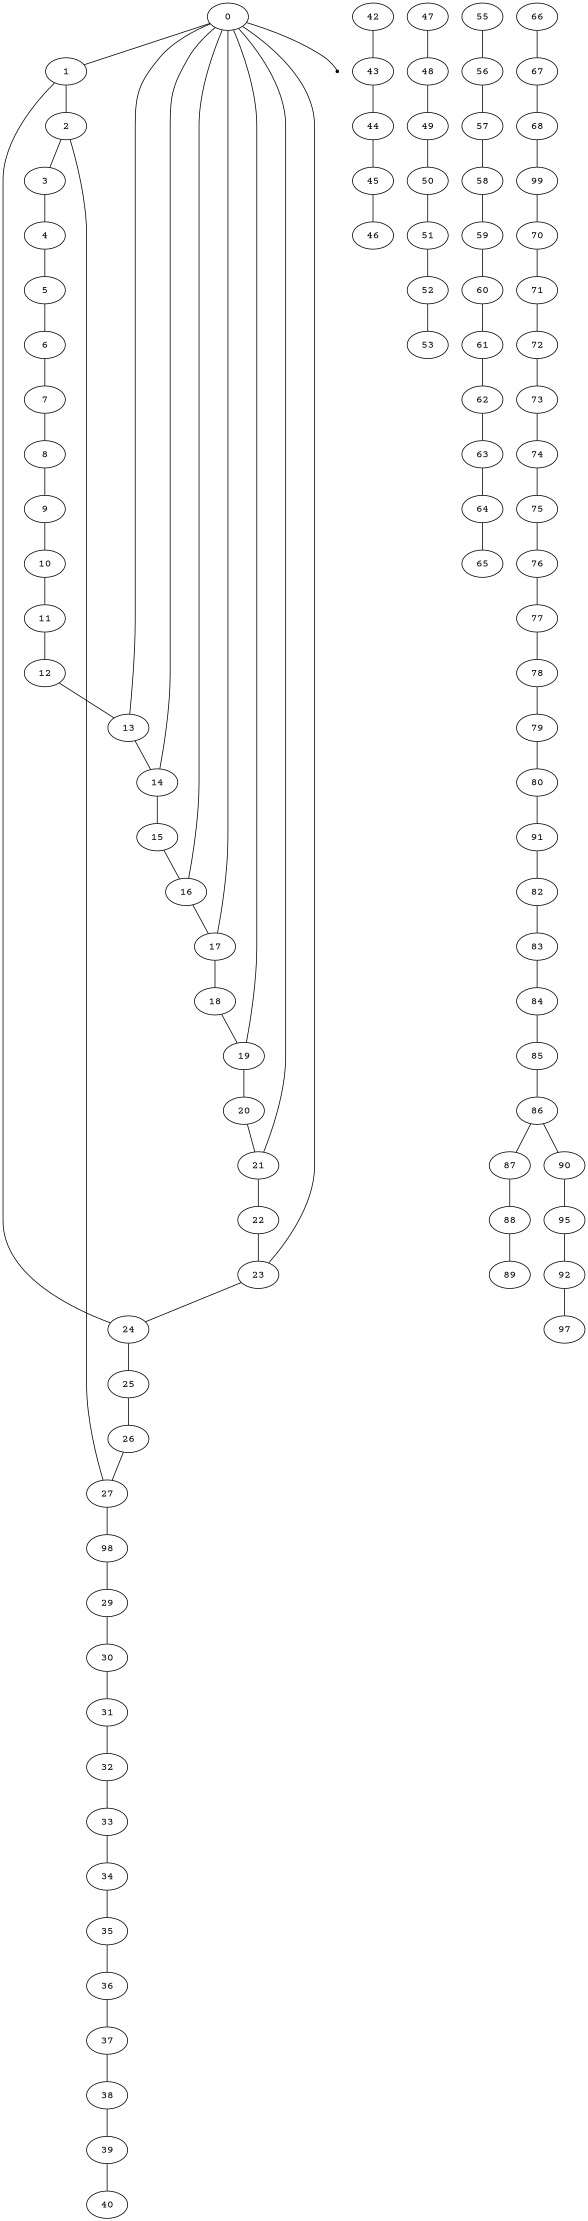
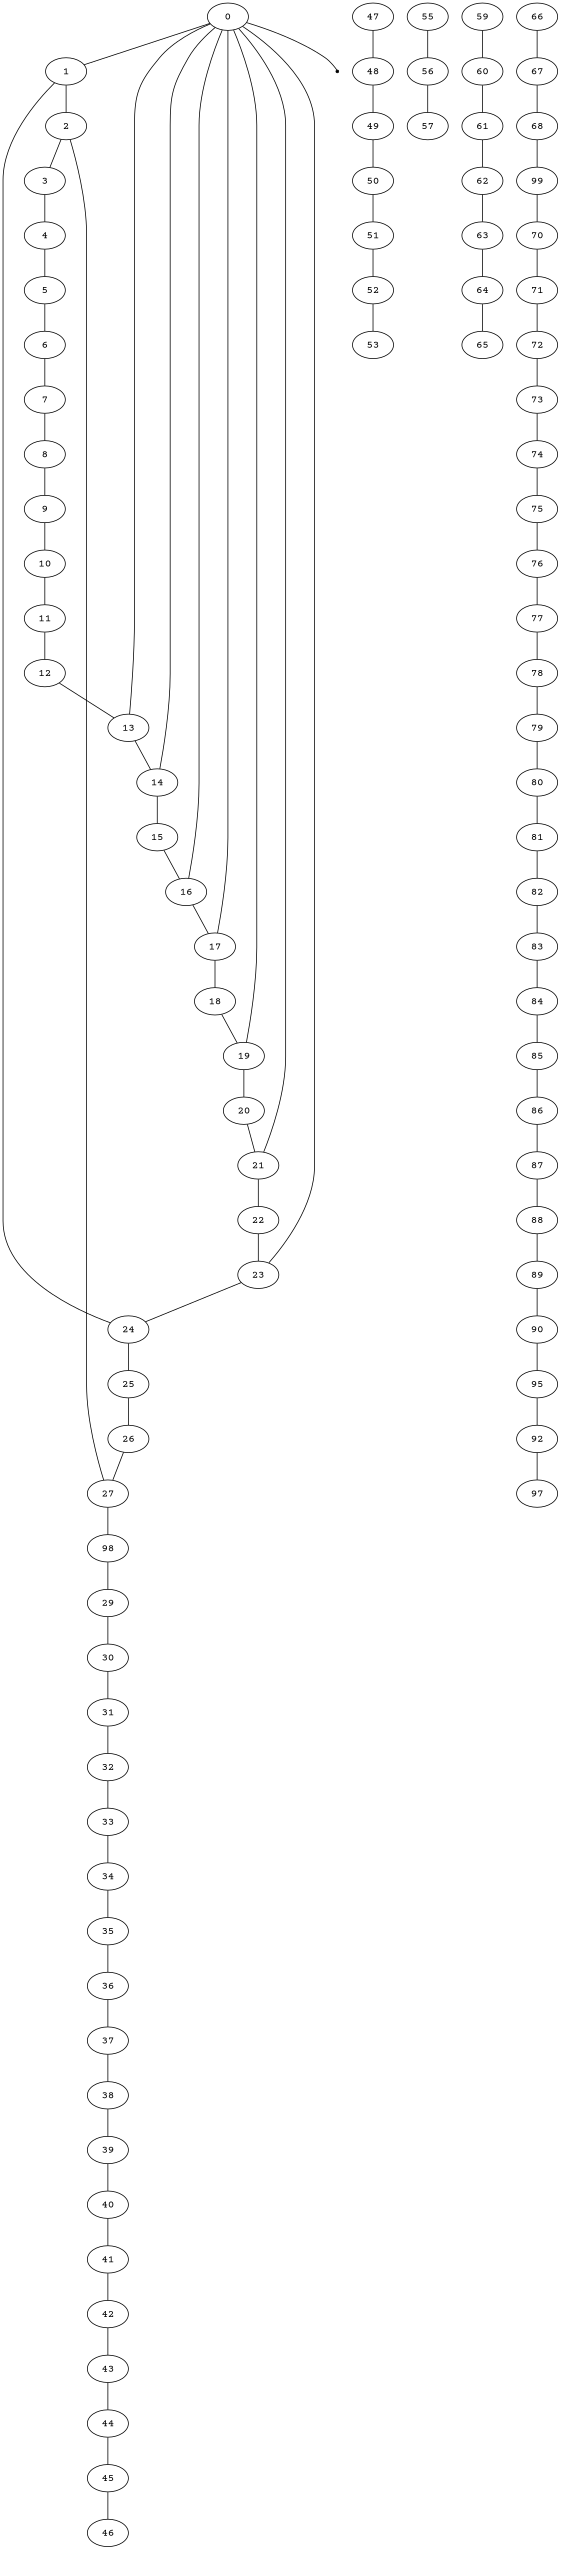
(482, 181) -> none
(537, 837) -> (537, 837)
(551, 1138) -> (537, 1302)
none -> (108, 2259)
